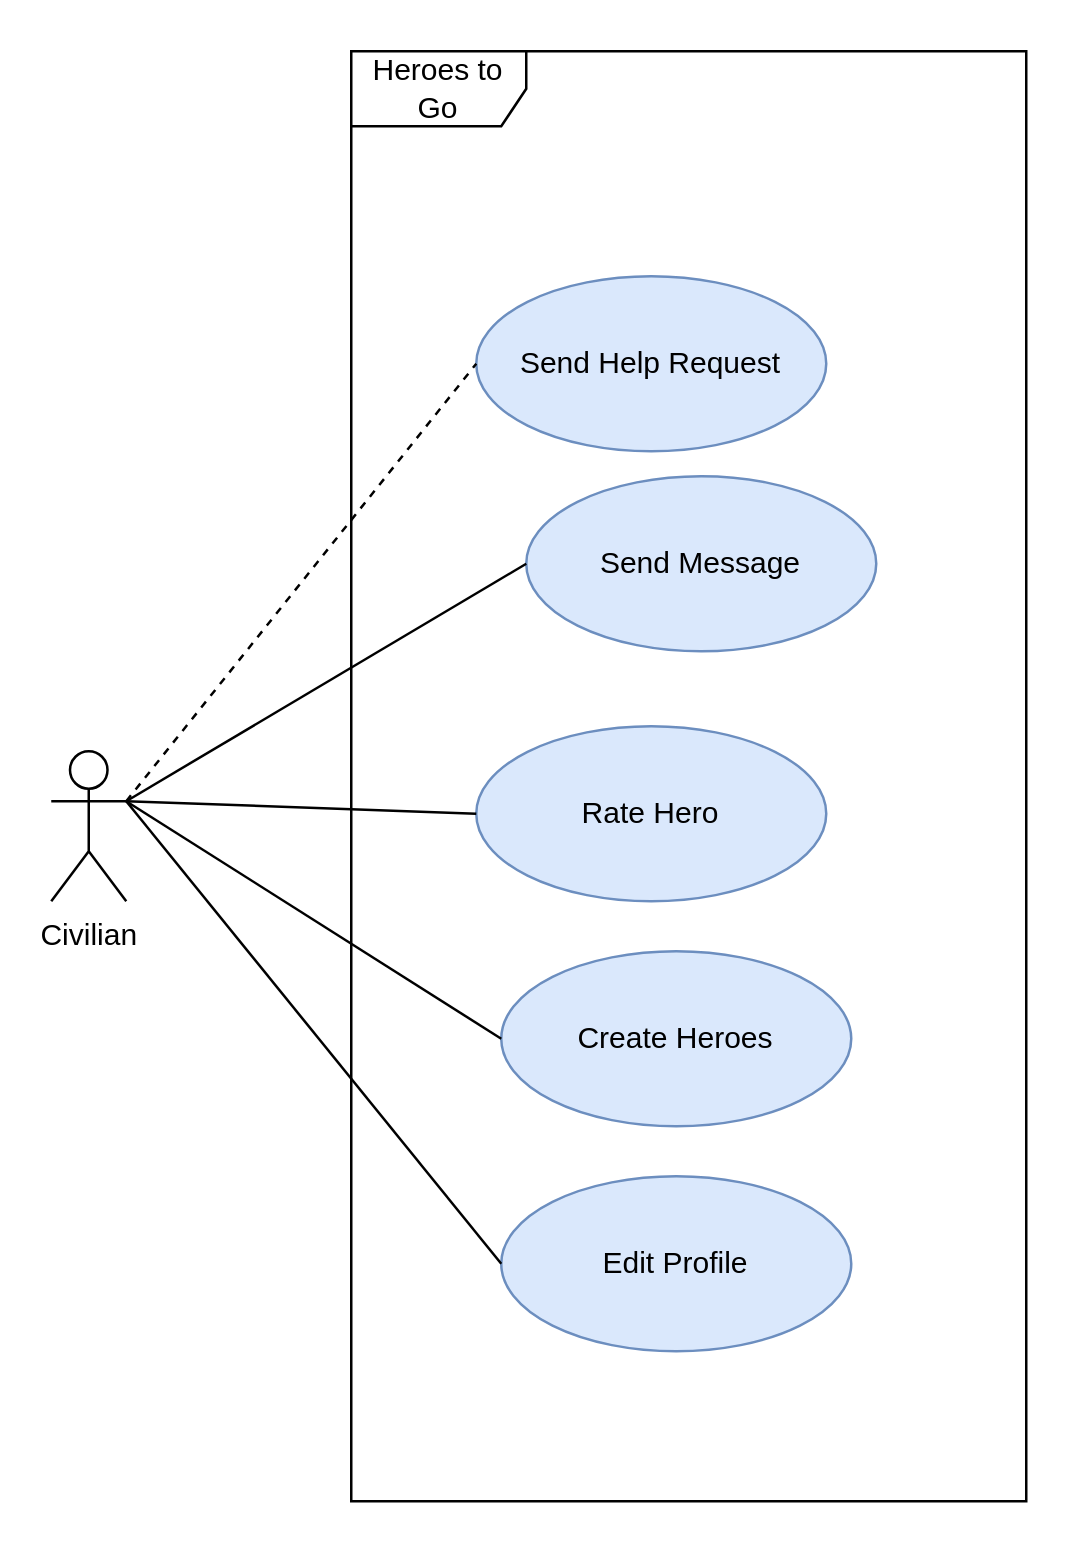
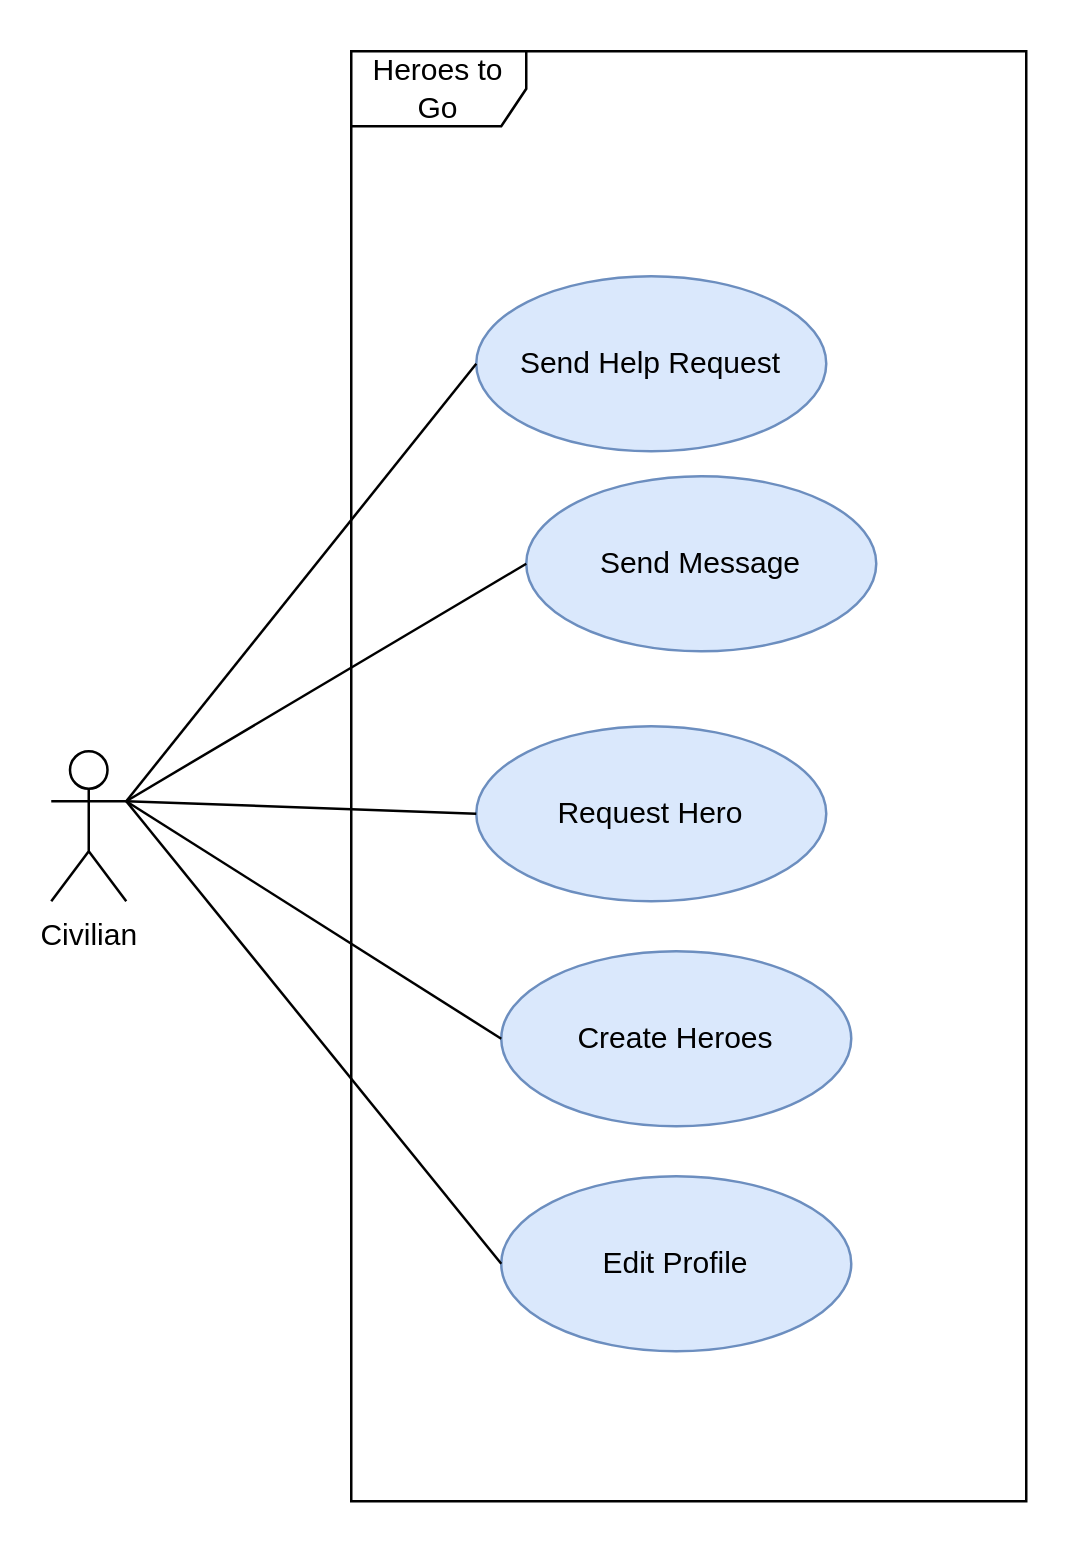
(240, 659) -> (240, 659)
(651, 814) -> (651, 814)
